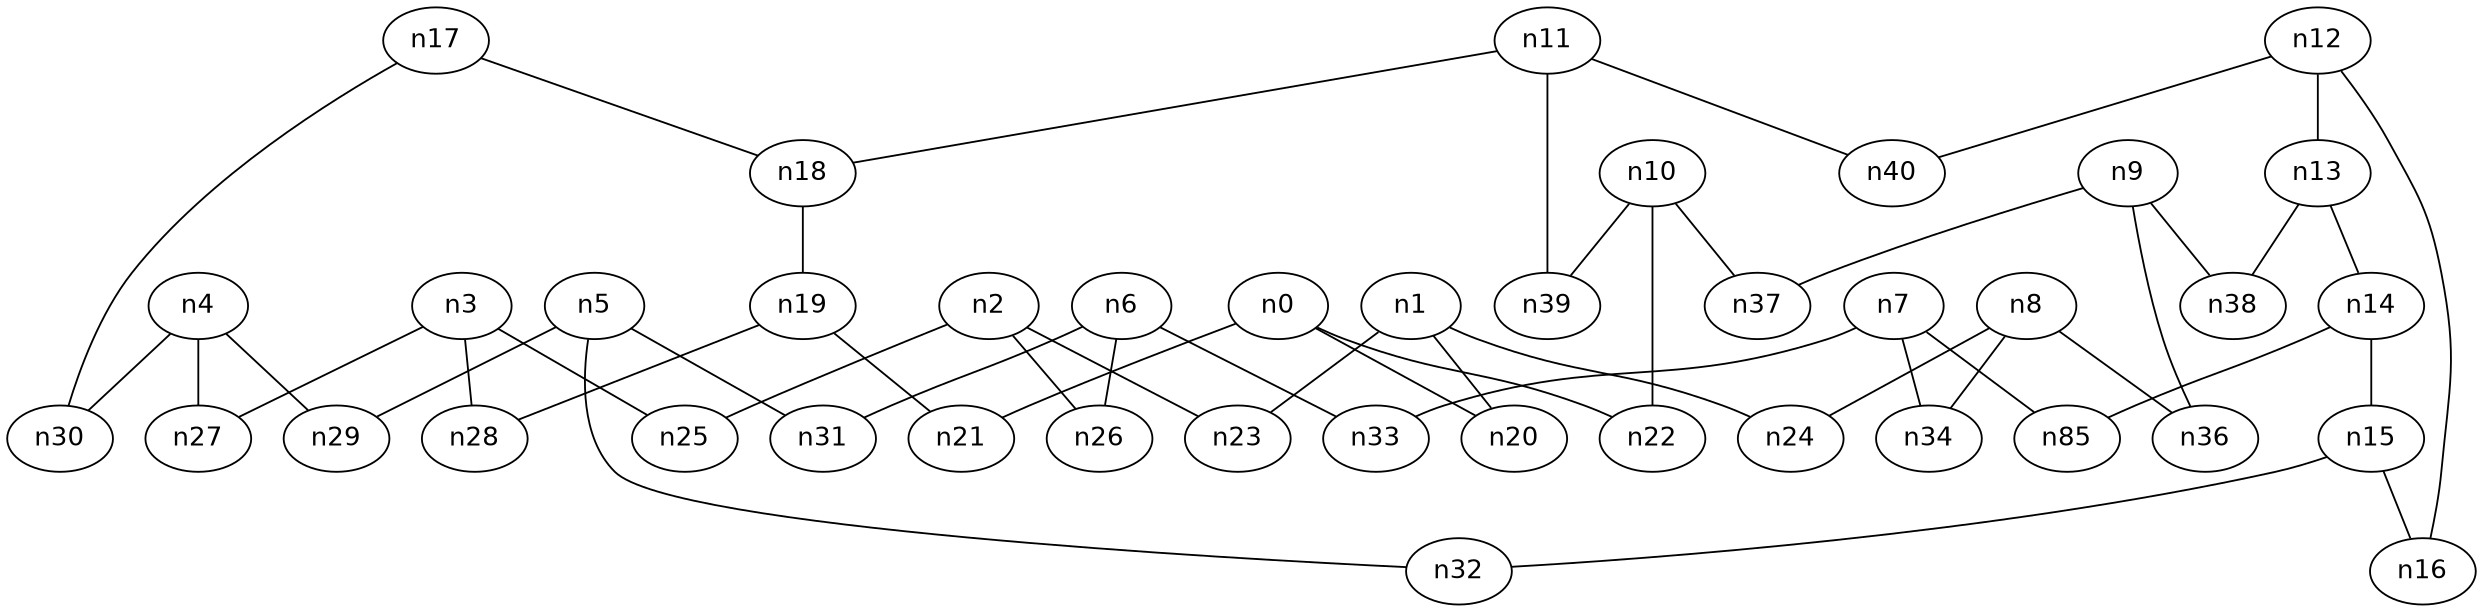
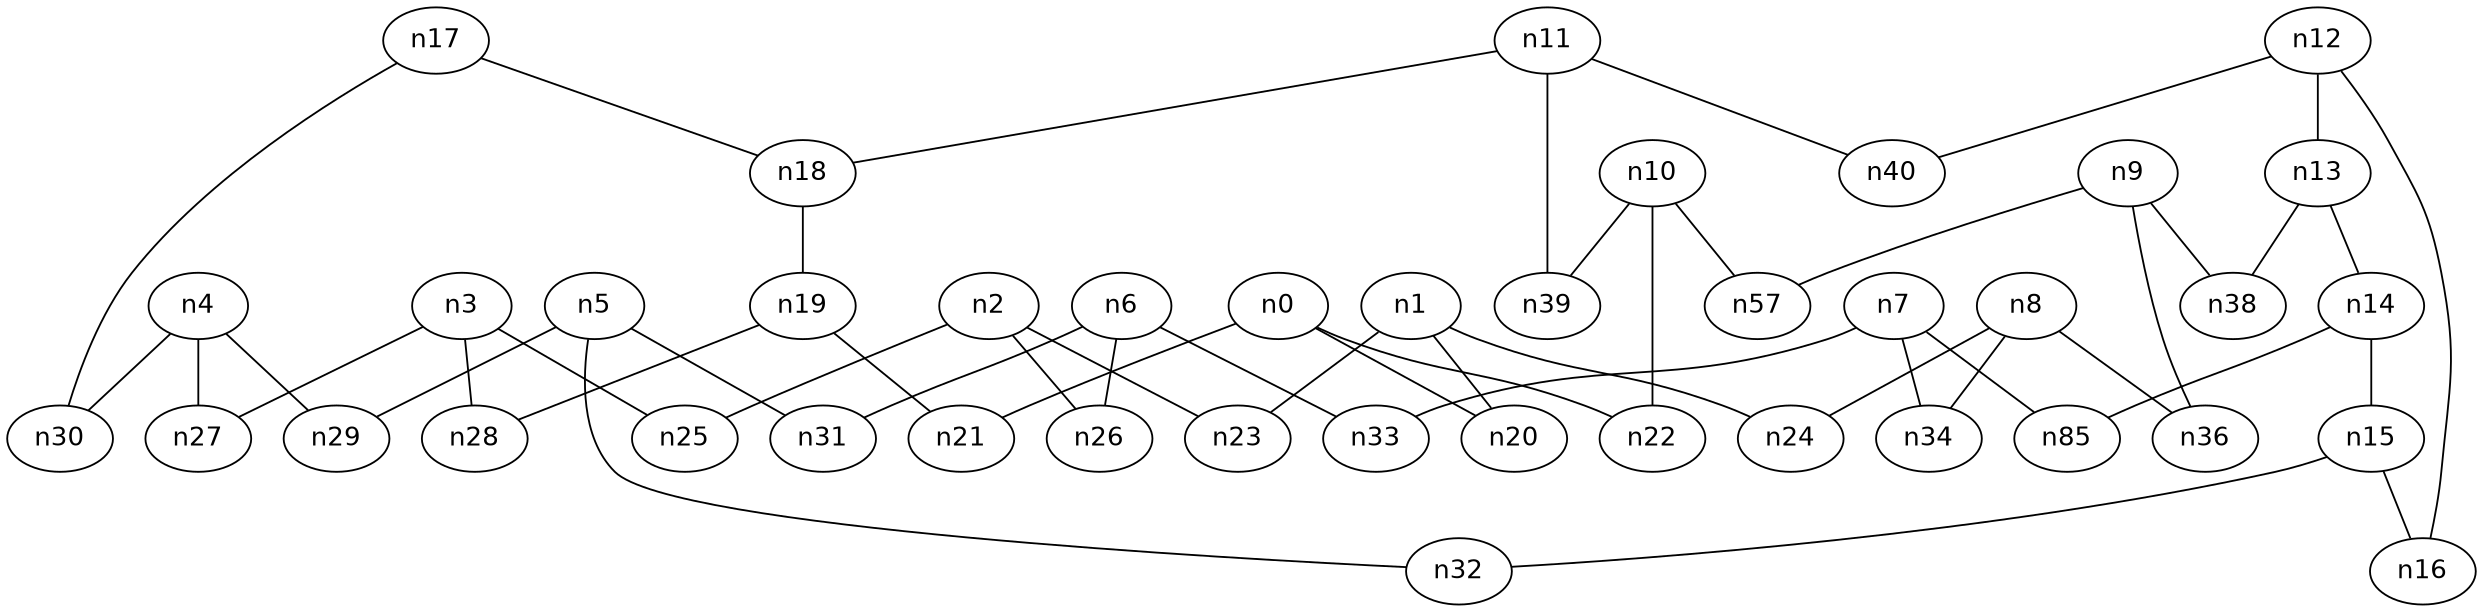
(1758, 306) -> (1758, 306)
